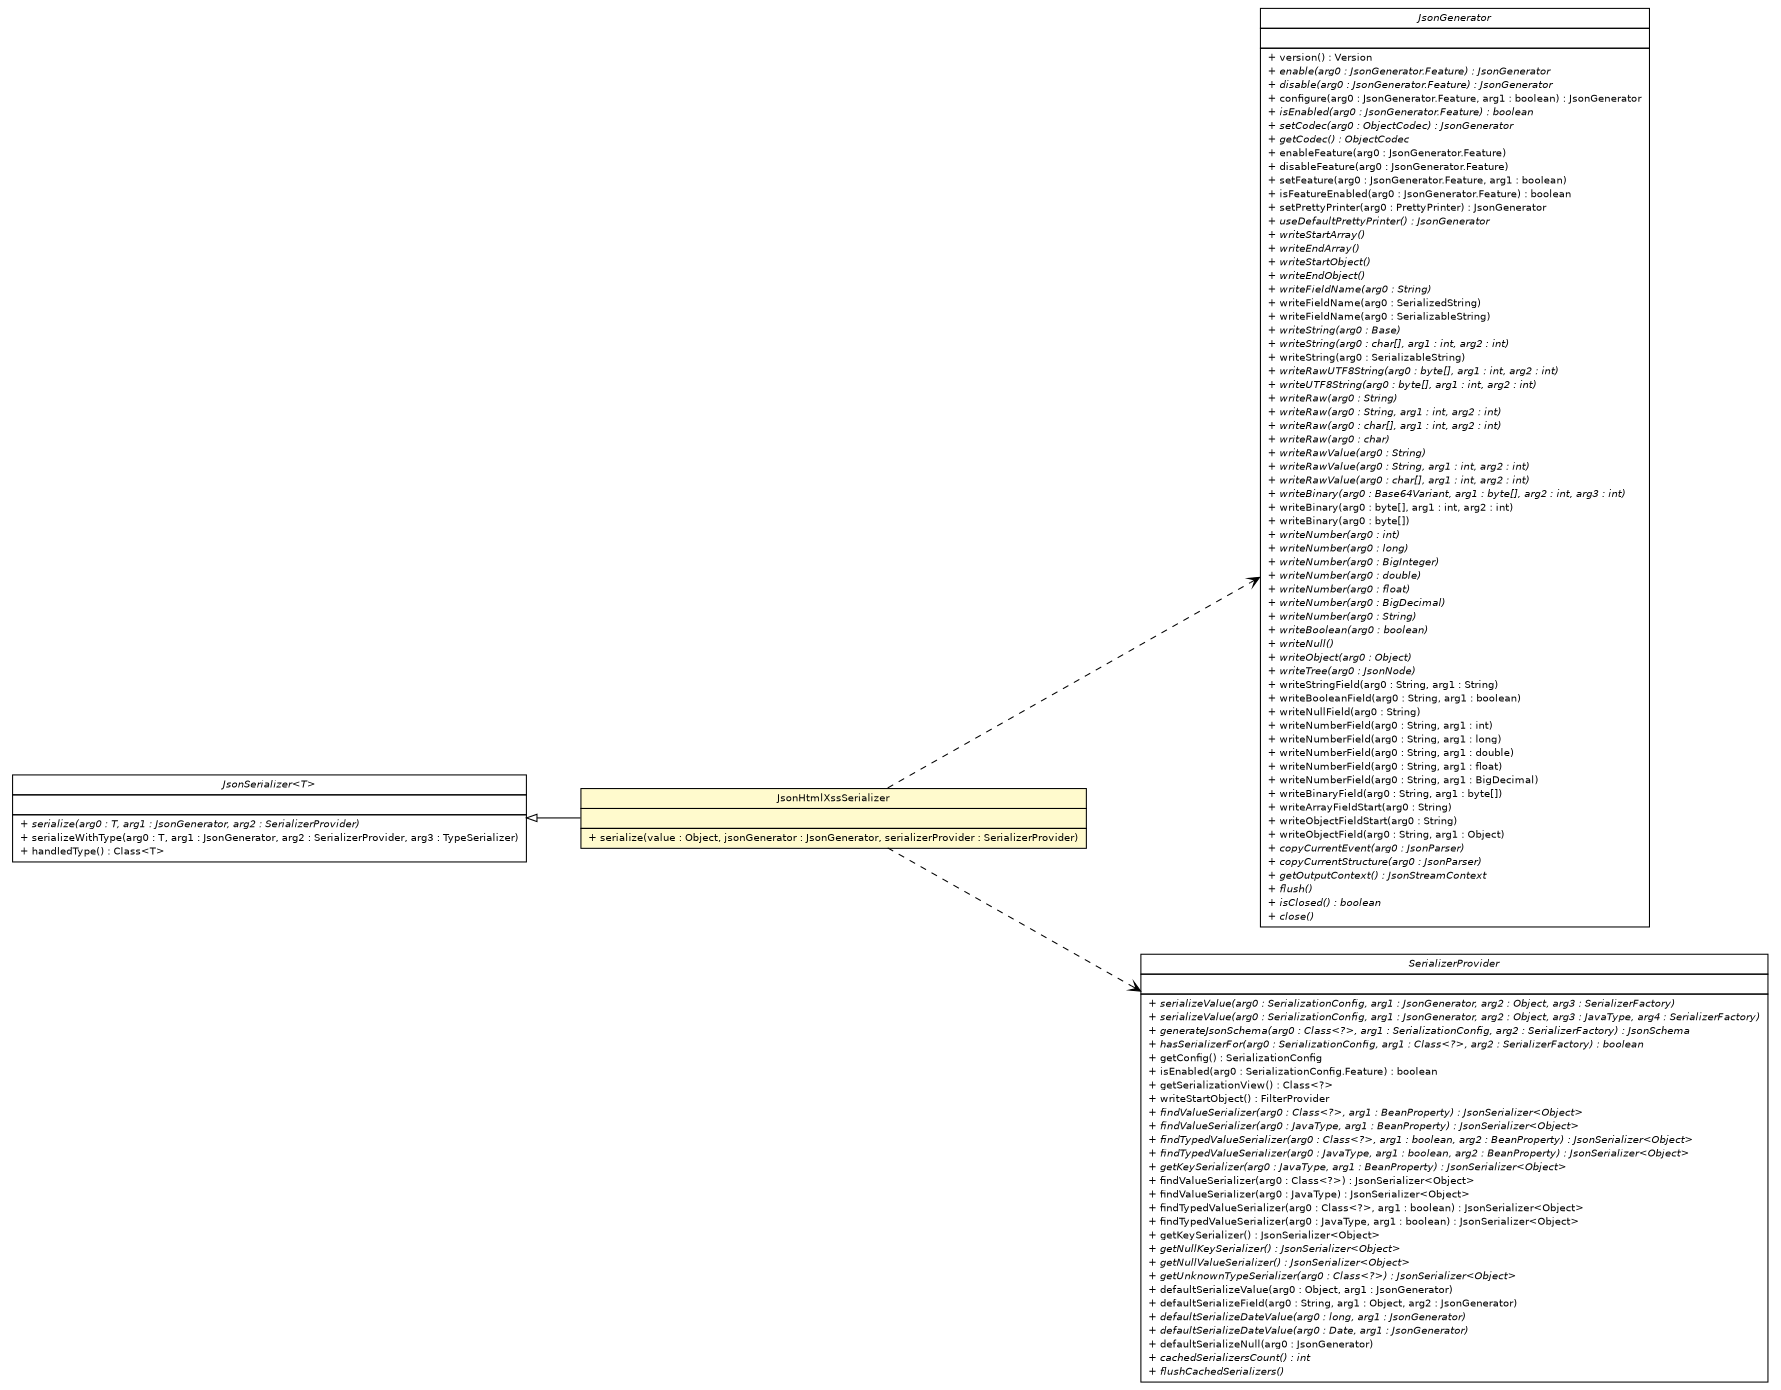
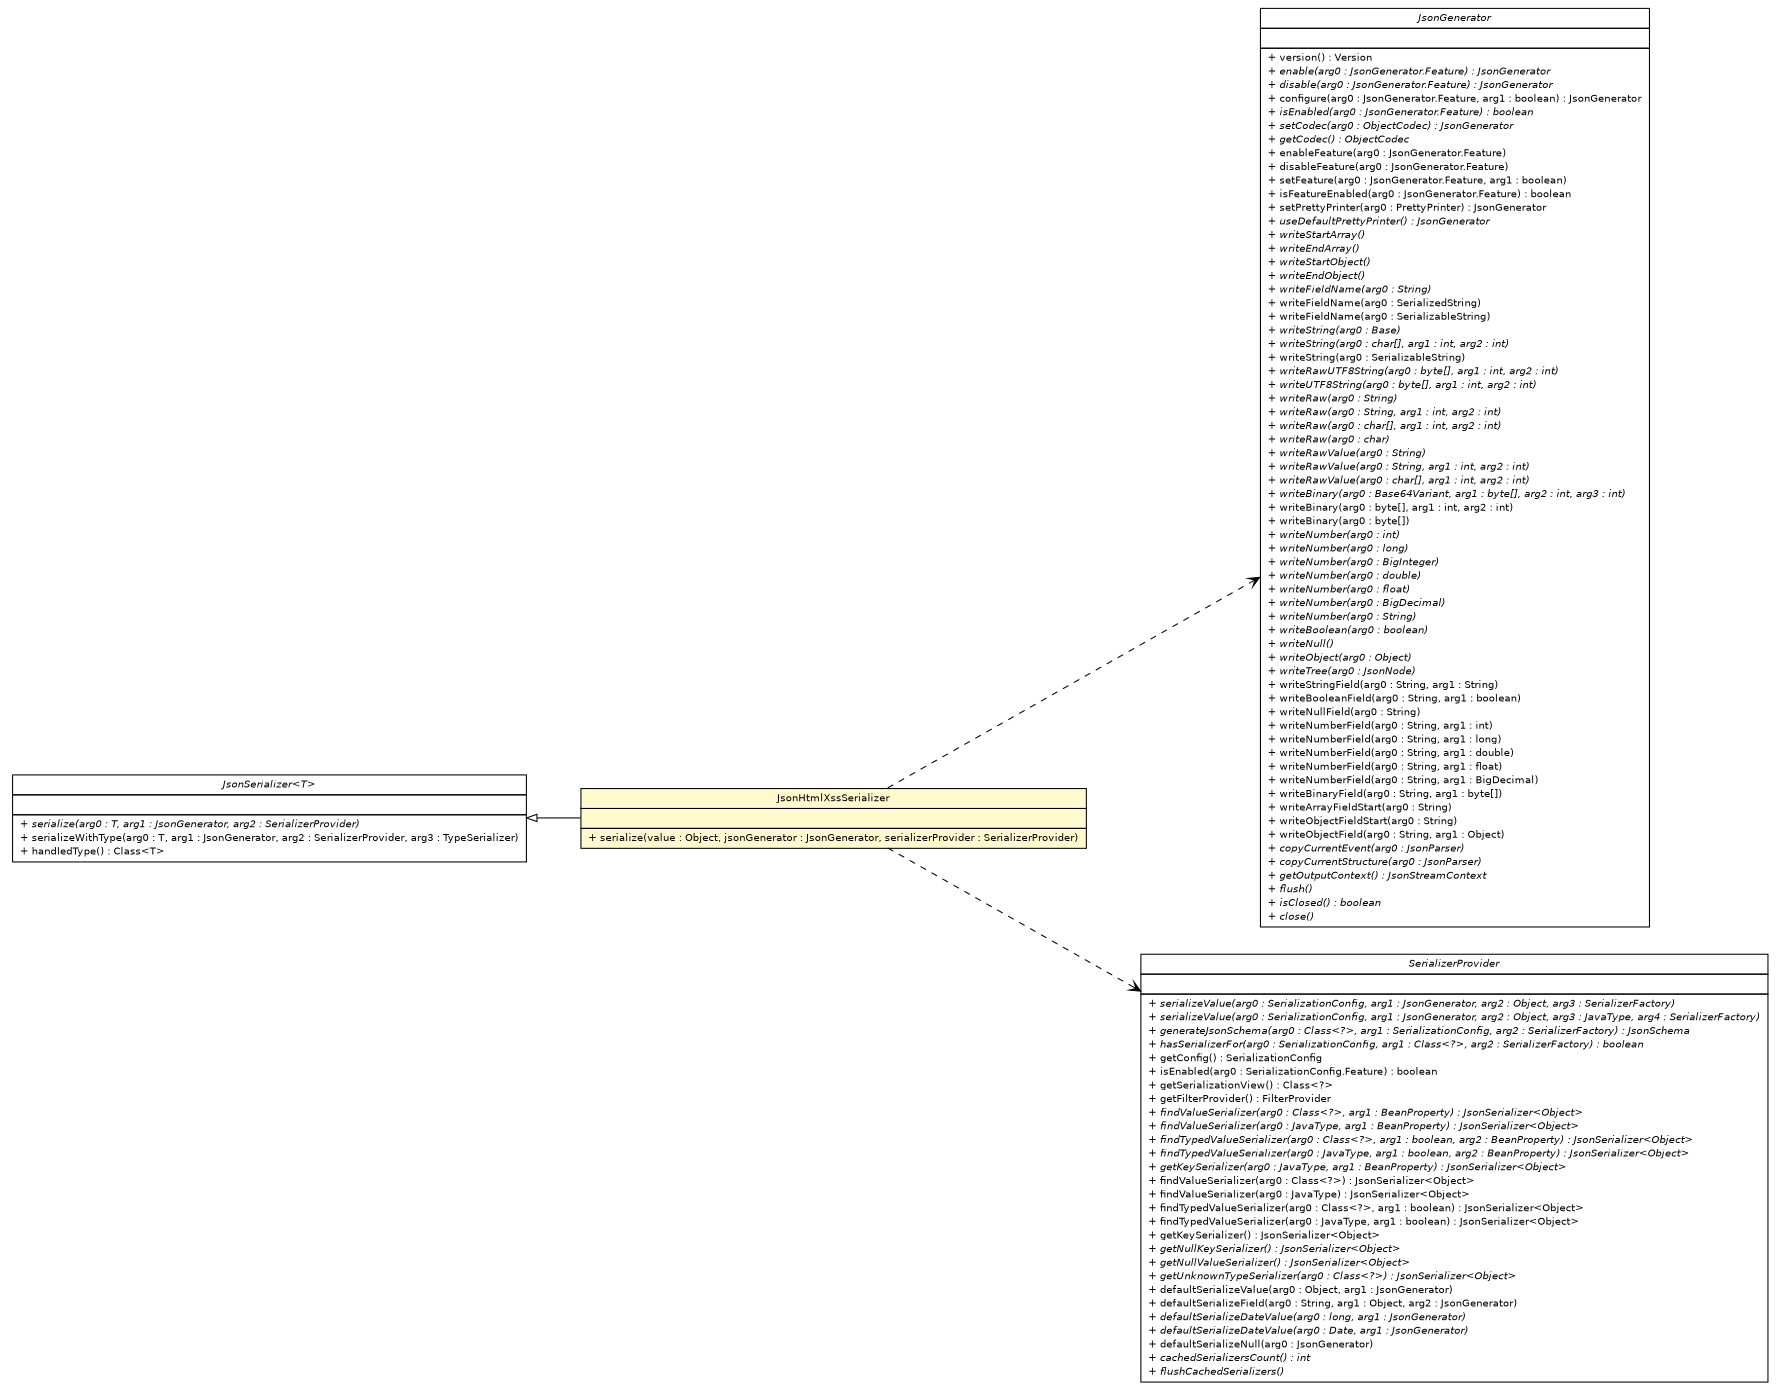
(1239, 1099) -> (1240, 1099)
